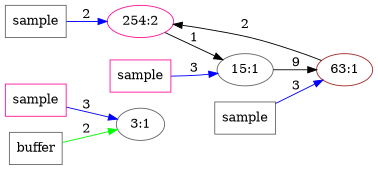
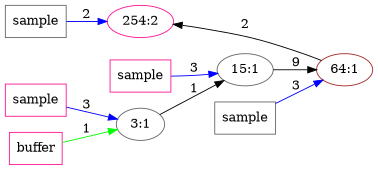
(190, 44) -> (188, 100)
(345, 70) -> (345, 70)
(87, 129) -> (87, 129)
(36, 148) -> (36, 148)
